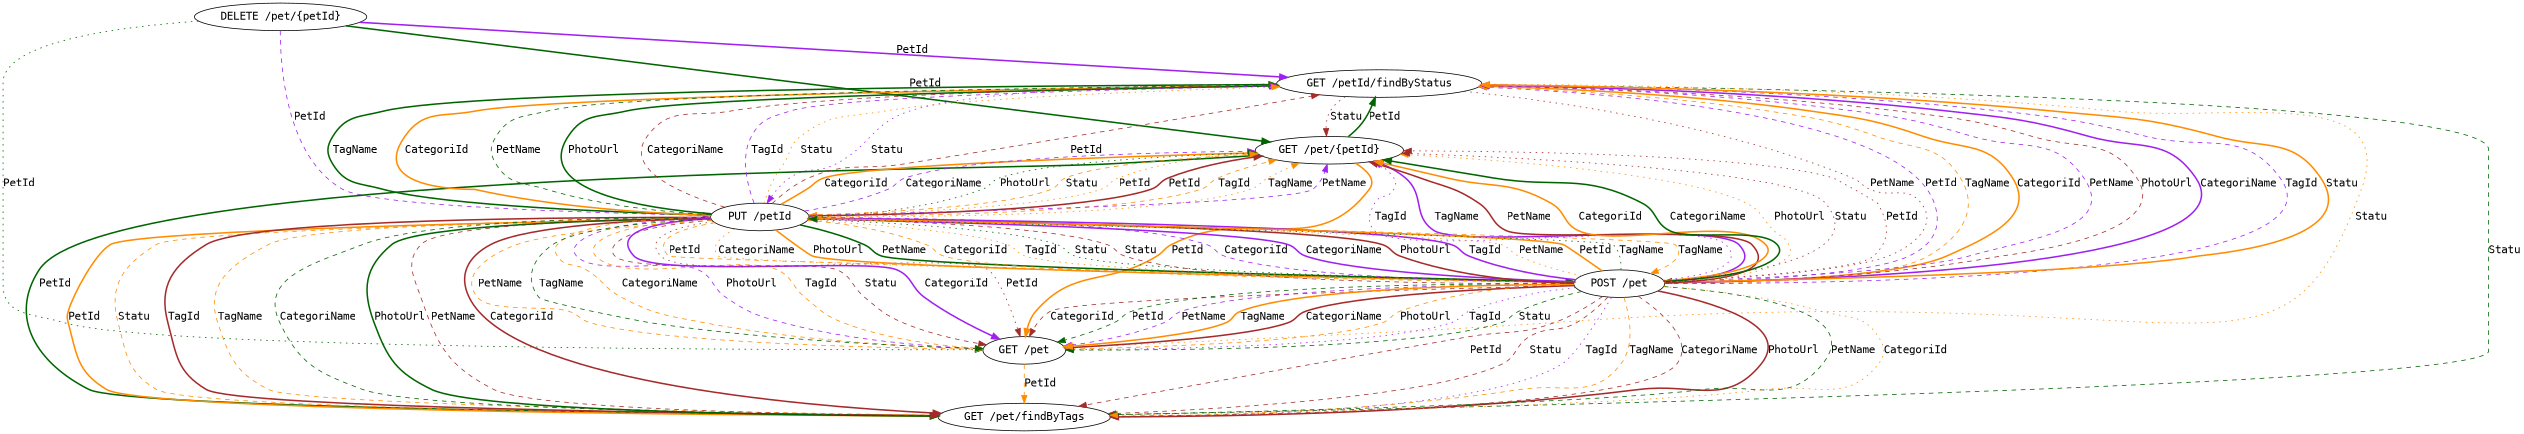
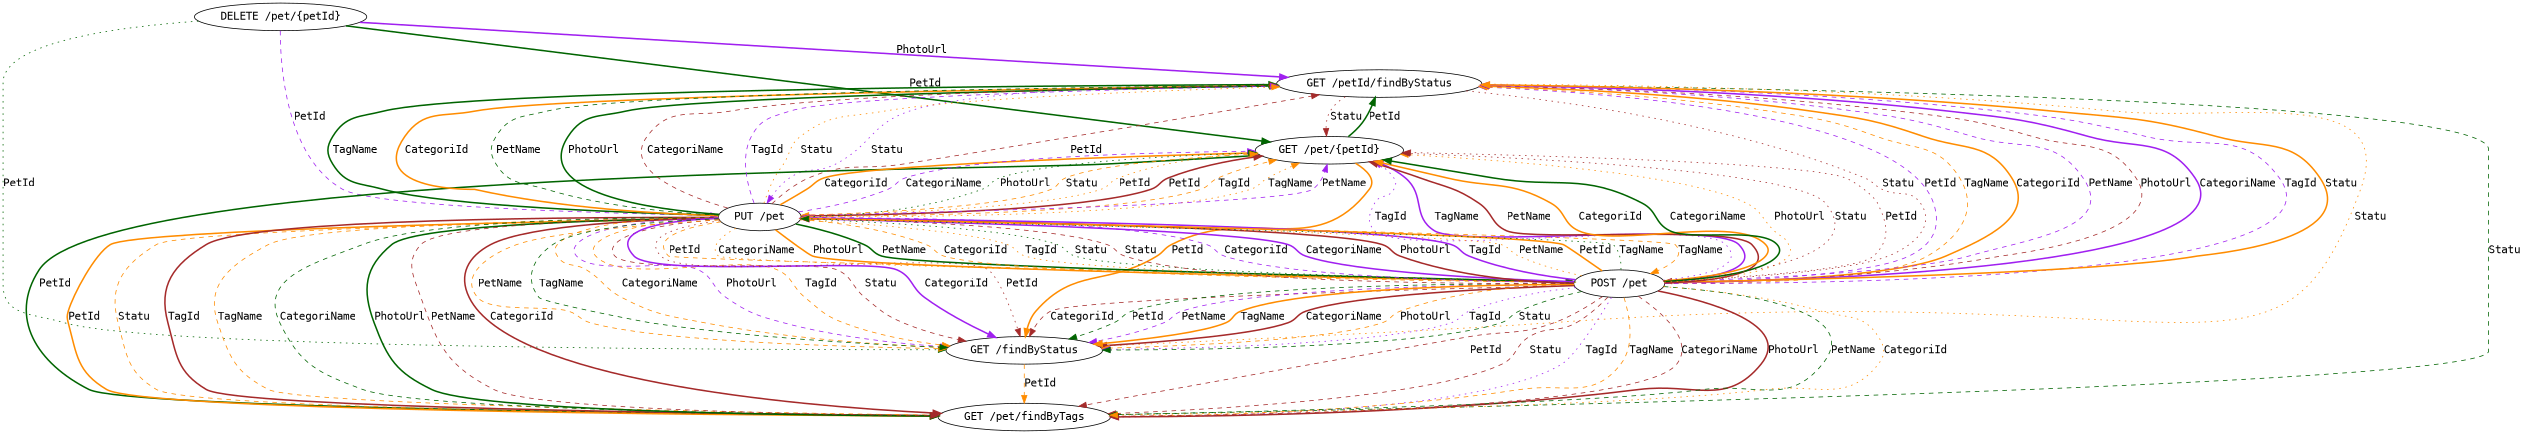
(912, 50) -> (922, 50)
(1892, 184) -> (1898, 184)
(760, 217) -> (760, 217)
(1024, 350) -> (1024, 350)
